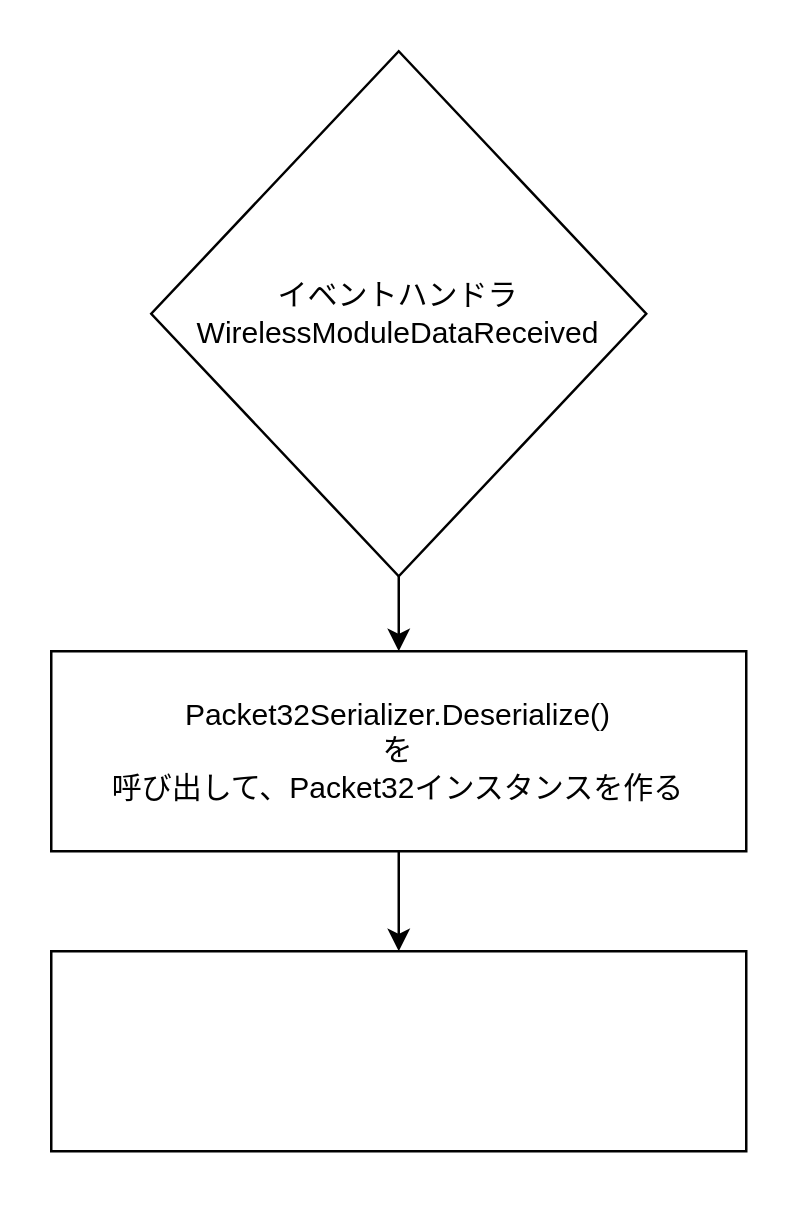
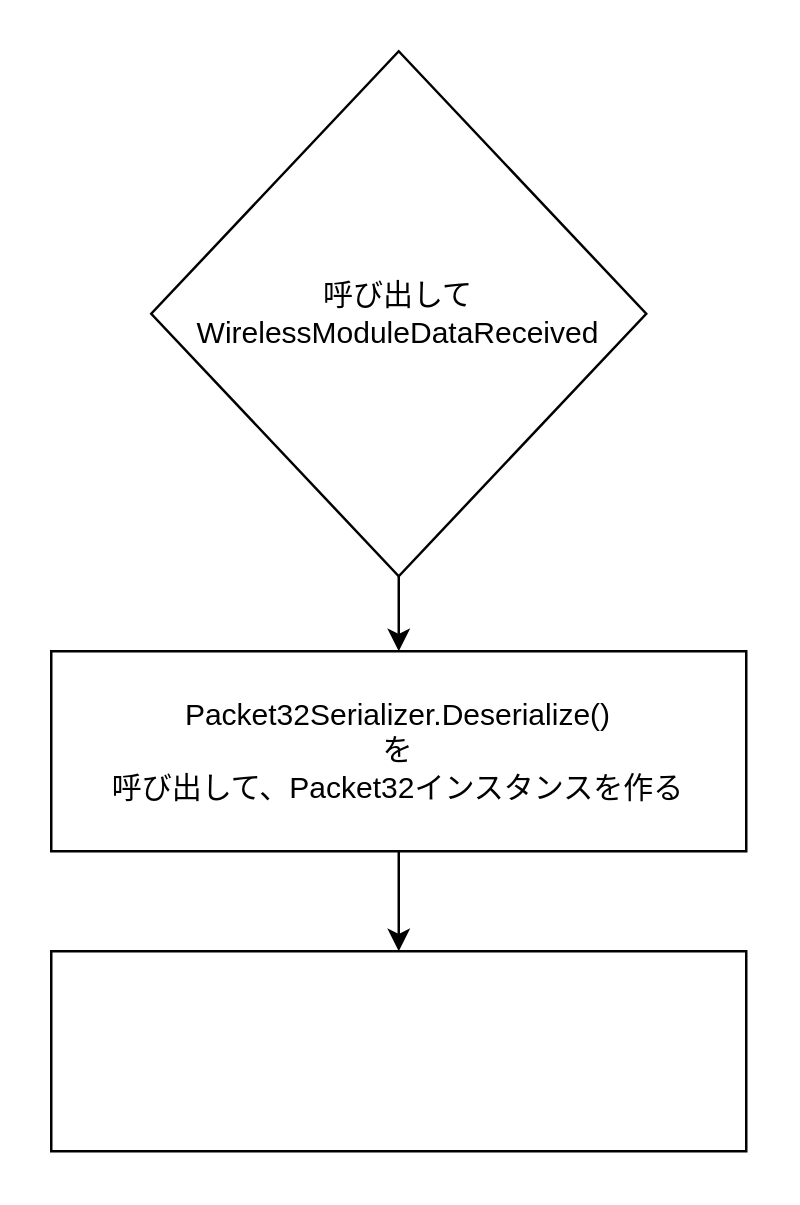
(399, 314) -> (399, 314)
